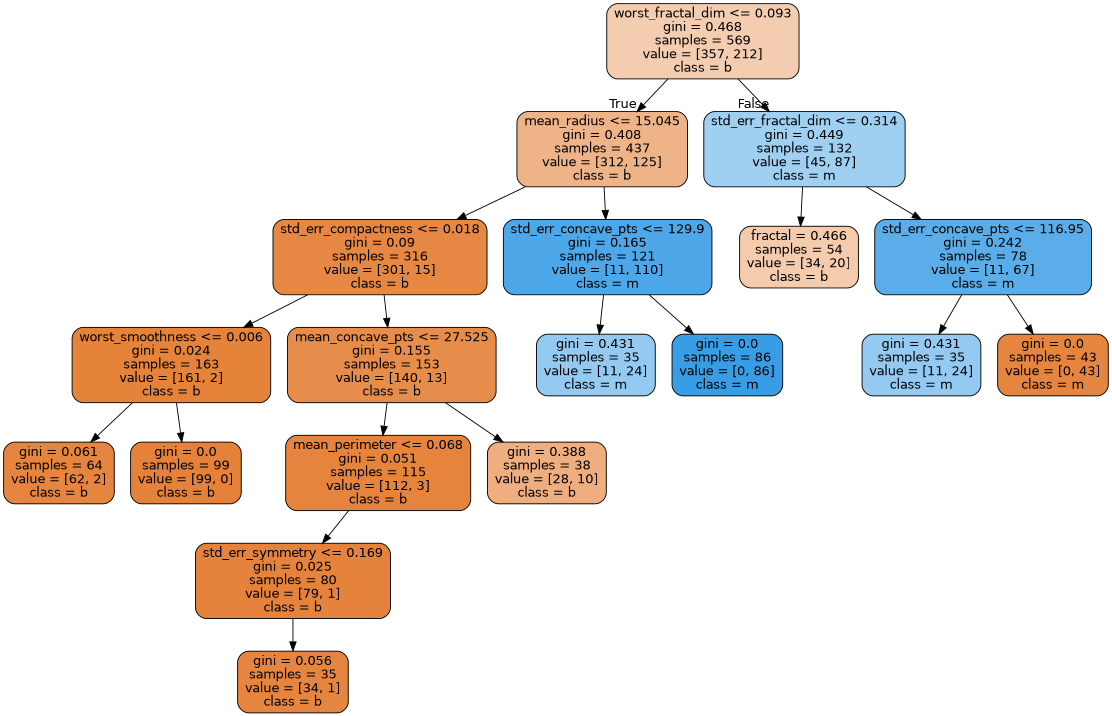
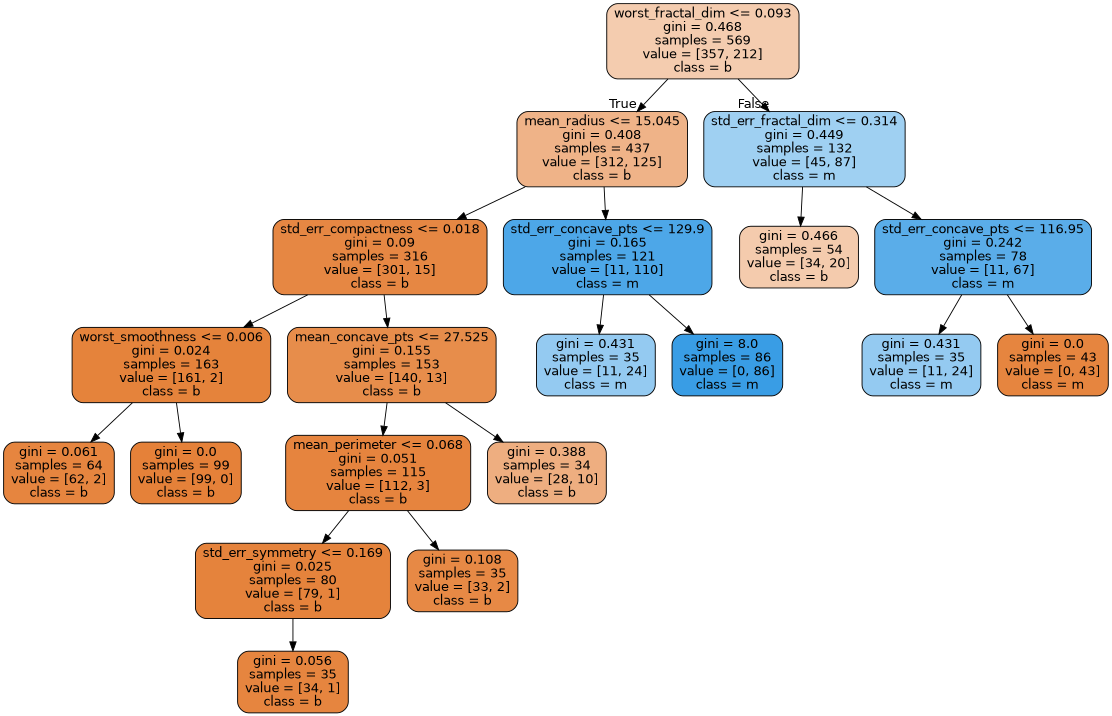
(799, 257) -> (799, 257)
(727, 365) -> (727, 365)
(547, 473) -> (547, 473)
none -> (463, 581)
